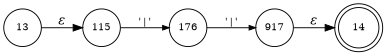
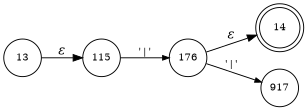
(309, 28) -> (227, 45)
